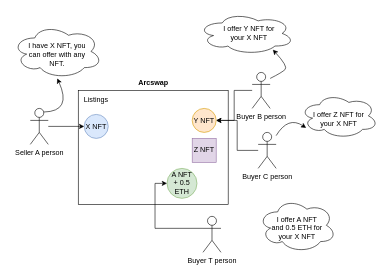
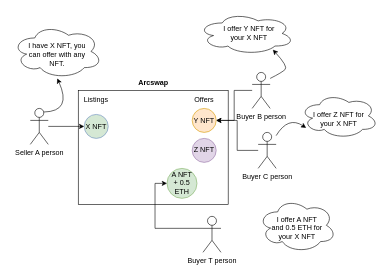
none -> (204, 99)
(96, 126) -> (96, 126)
(204, 150) -> (204, 150)
